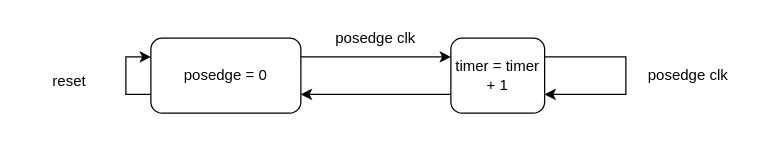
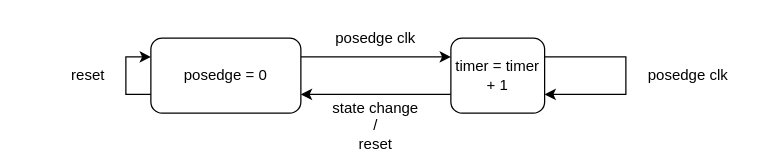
(69, 82) -> (88, 76)
none -> (376, 126)
